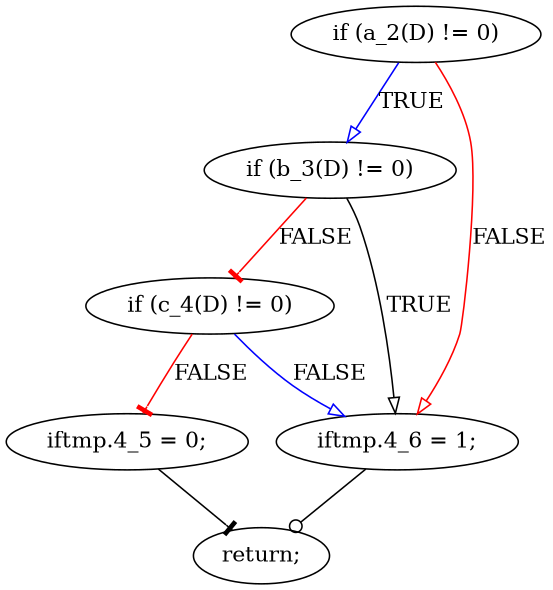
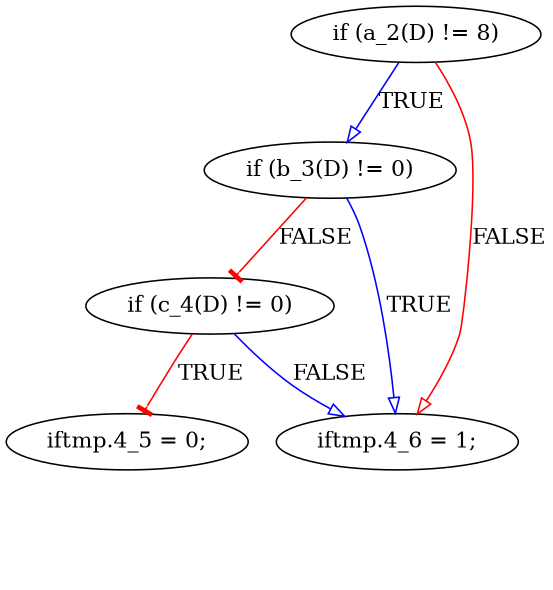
(416, 34) -> (416, 34)
(379, 296) -> (379, 296)
(212, 374) -> (212, 374)
(261, 556) -> none
